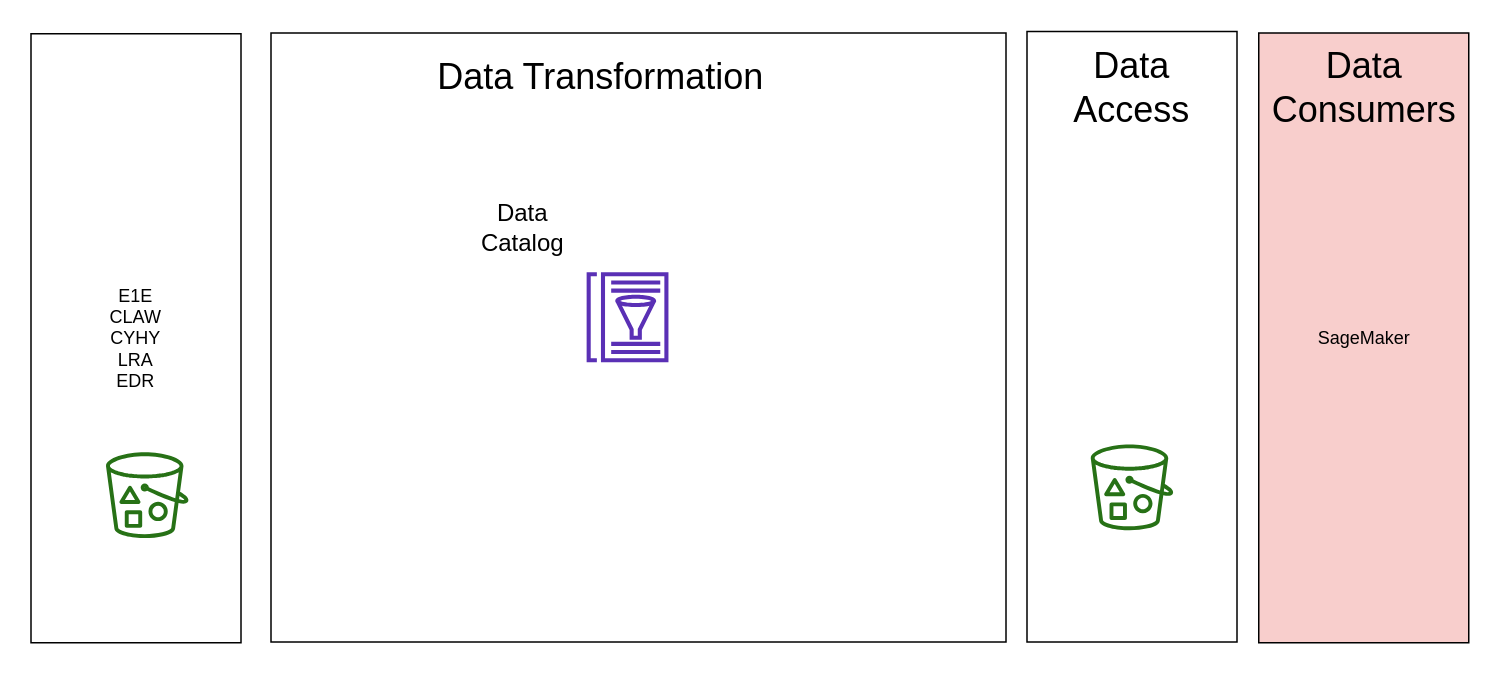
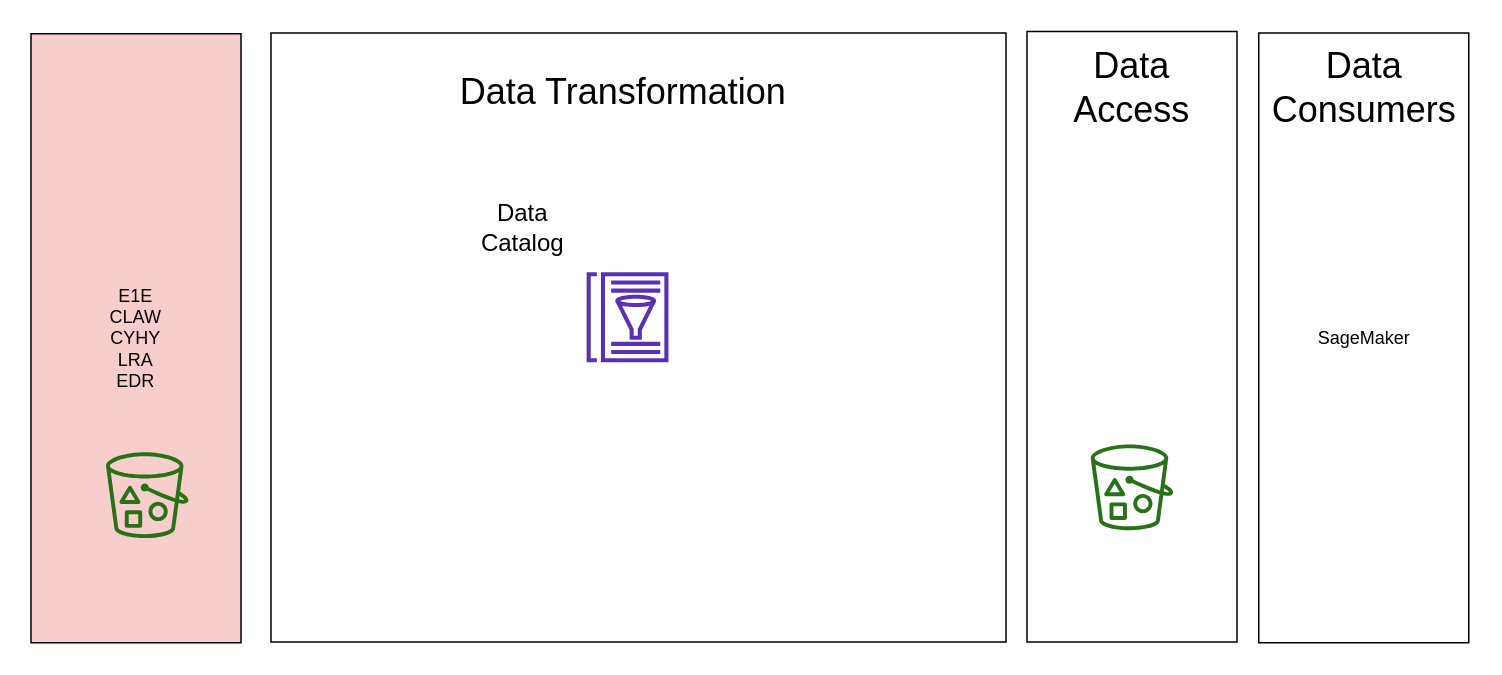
(601, 77) -> (623, 92)
(136, 338) -> (136, 338)
(1364, 338) -> (1364, 338)
